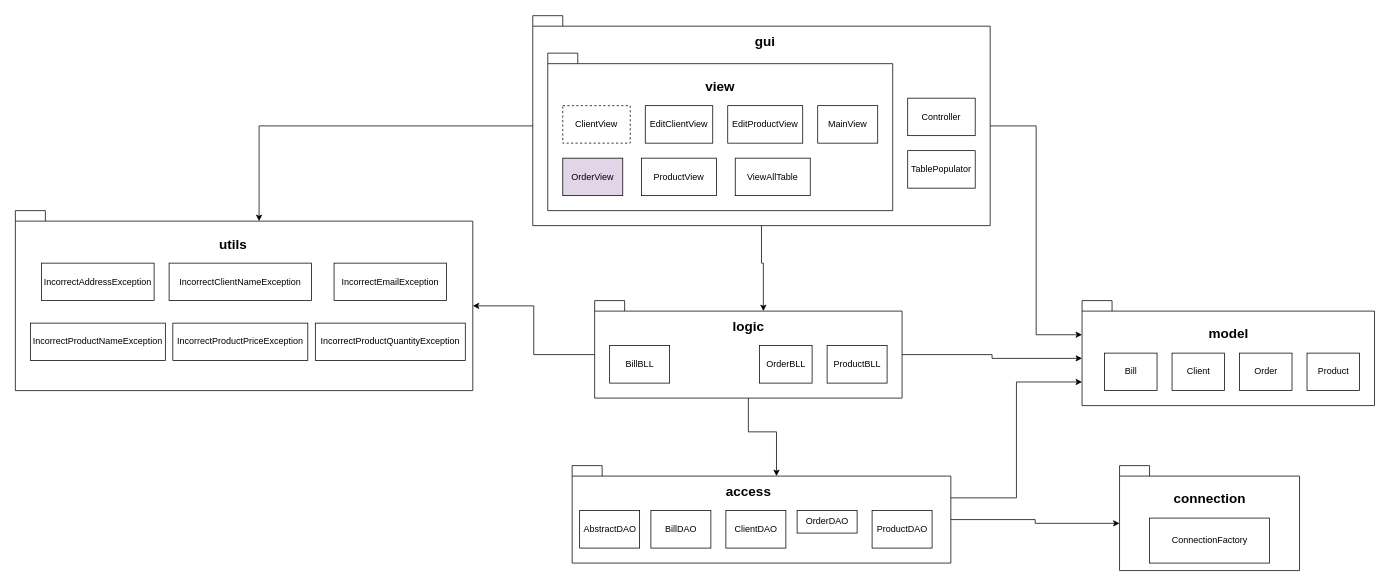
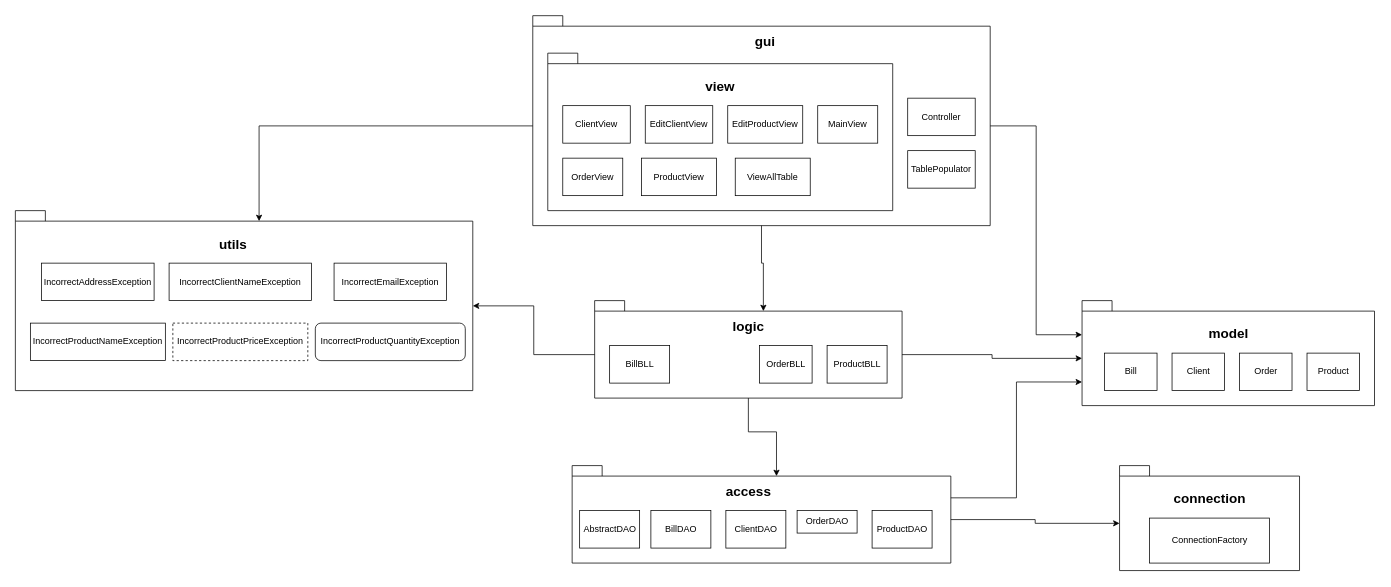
(597, 124) -> (597, 124)
(593, 177) -> (593, 177)
(240, 342) -> (240, 342)
(390, 342) -> (390, 342)
